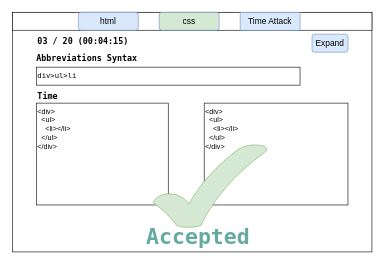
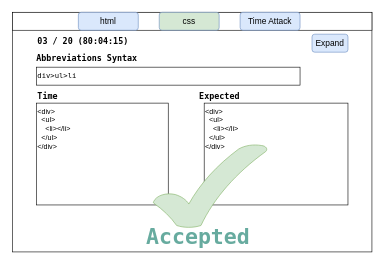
(270, 21) -> (270, 21)
(69, 39) -> (69, 39)
none -> (258, 94)
